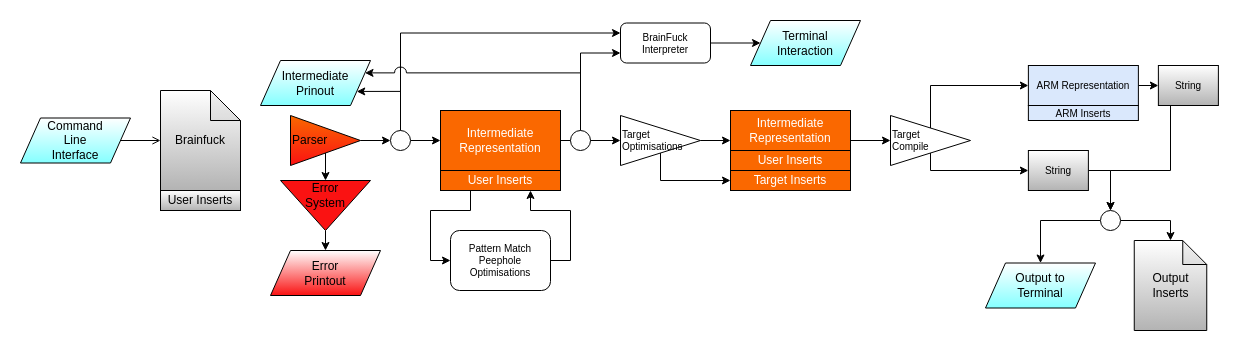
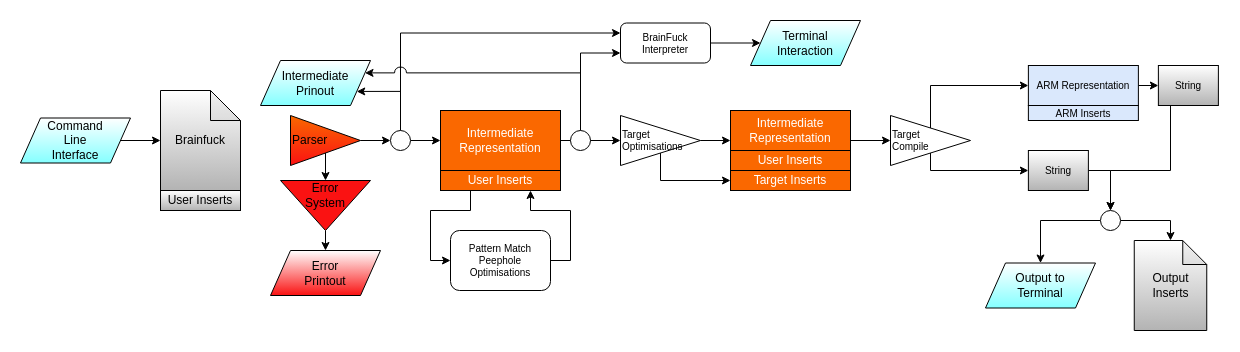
(154, 141) -> (152, 141)
